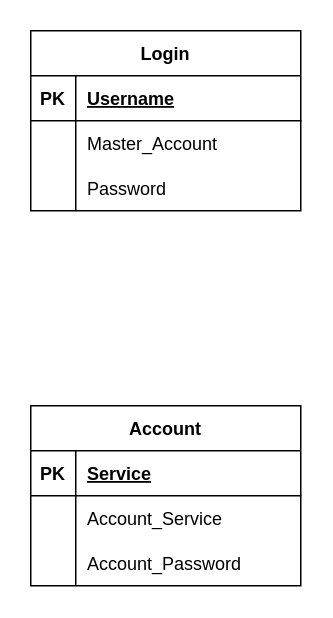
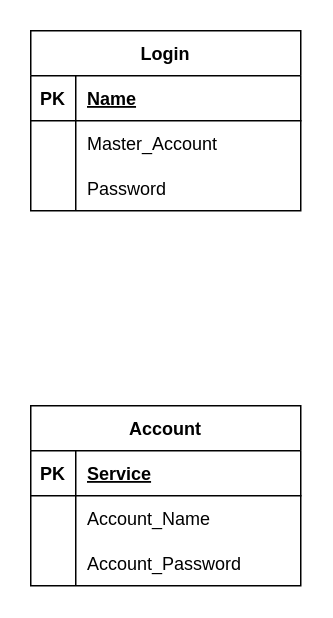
(127, 99) -> (107, 99)
(160, 519) -> (147, 519)
